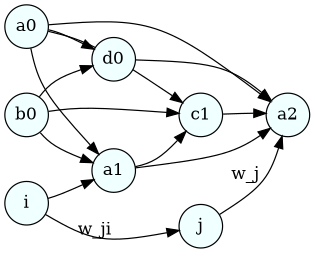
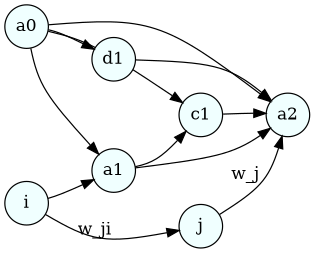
(114, 59) -> (114, 59)
(27, 115) -> none
